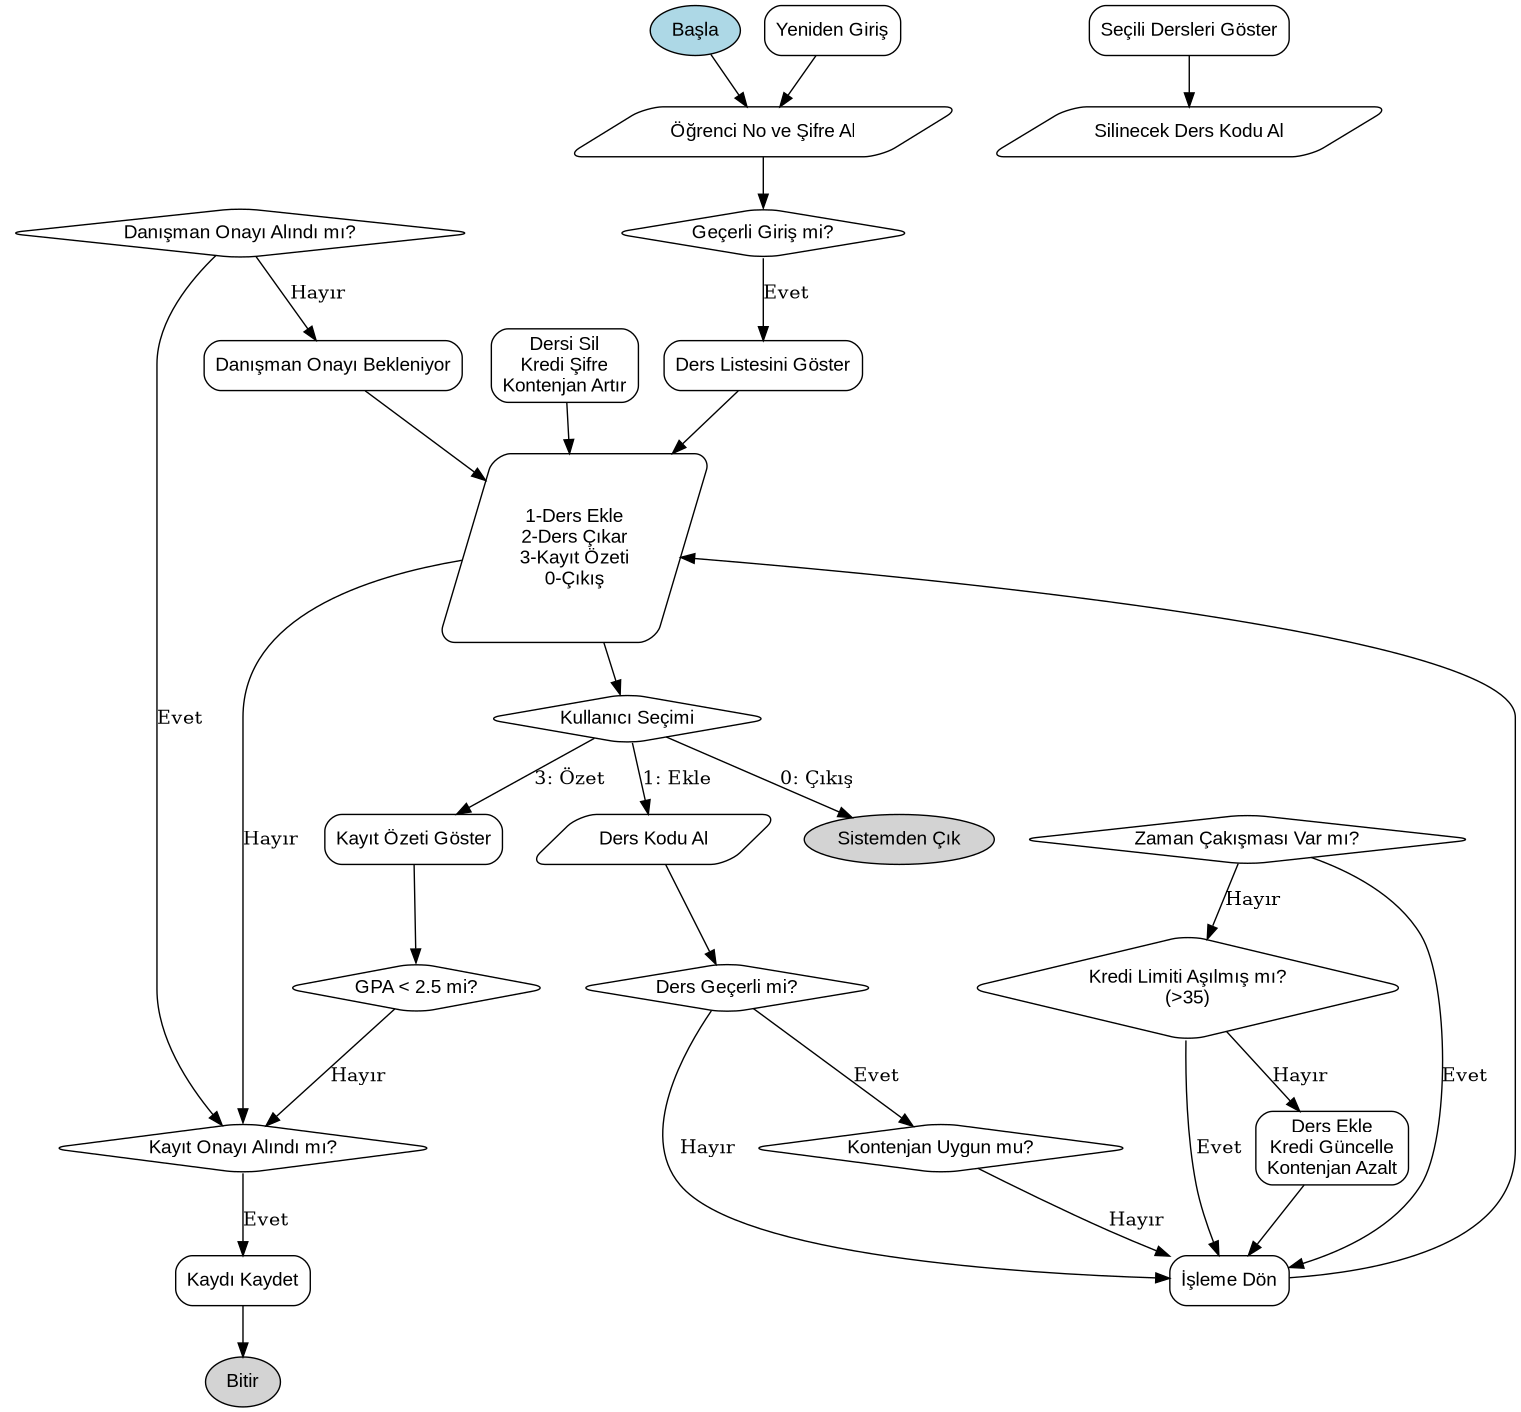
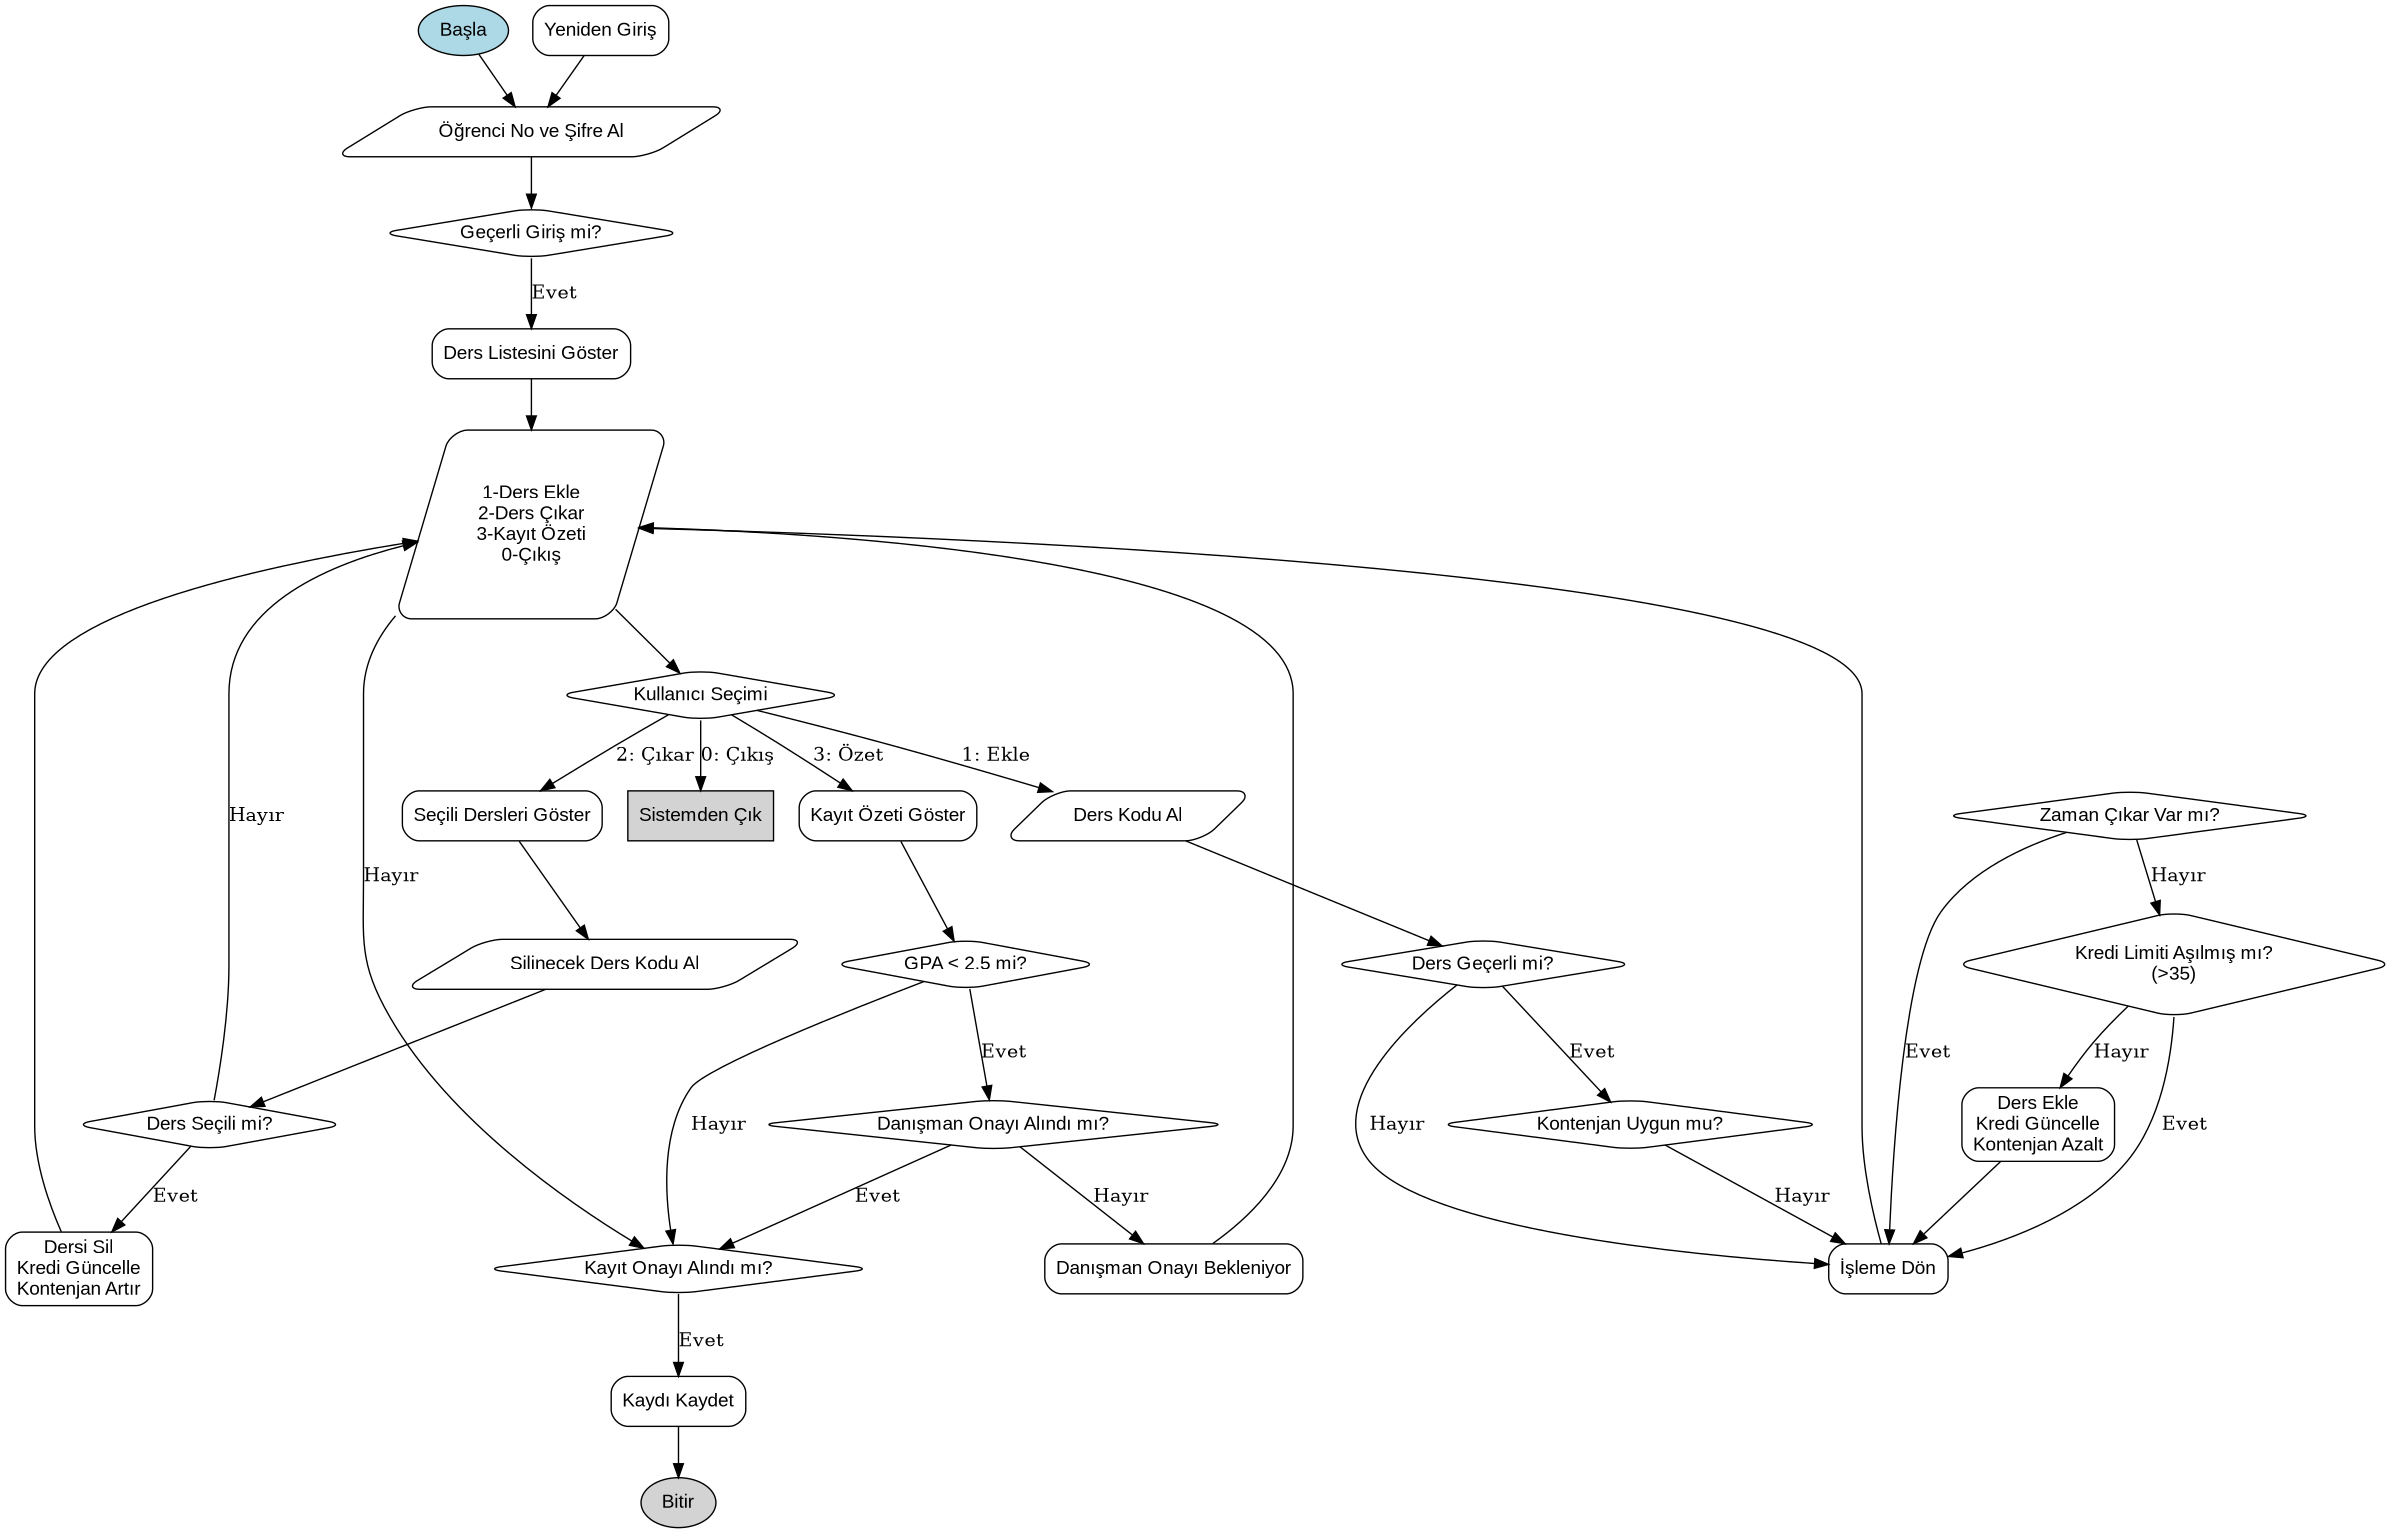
(565, 366) -> (79, 1269)
none -> (610, 749)
(899, 839) -> (701, 816)
(1248, 839) -> (2130, 816)
none -> (978, 1038)
none -> (210, 1125)
